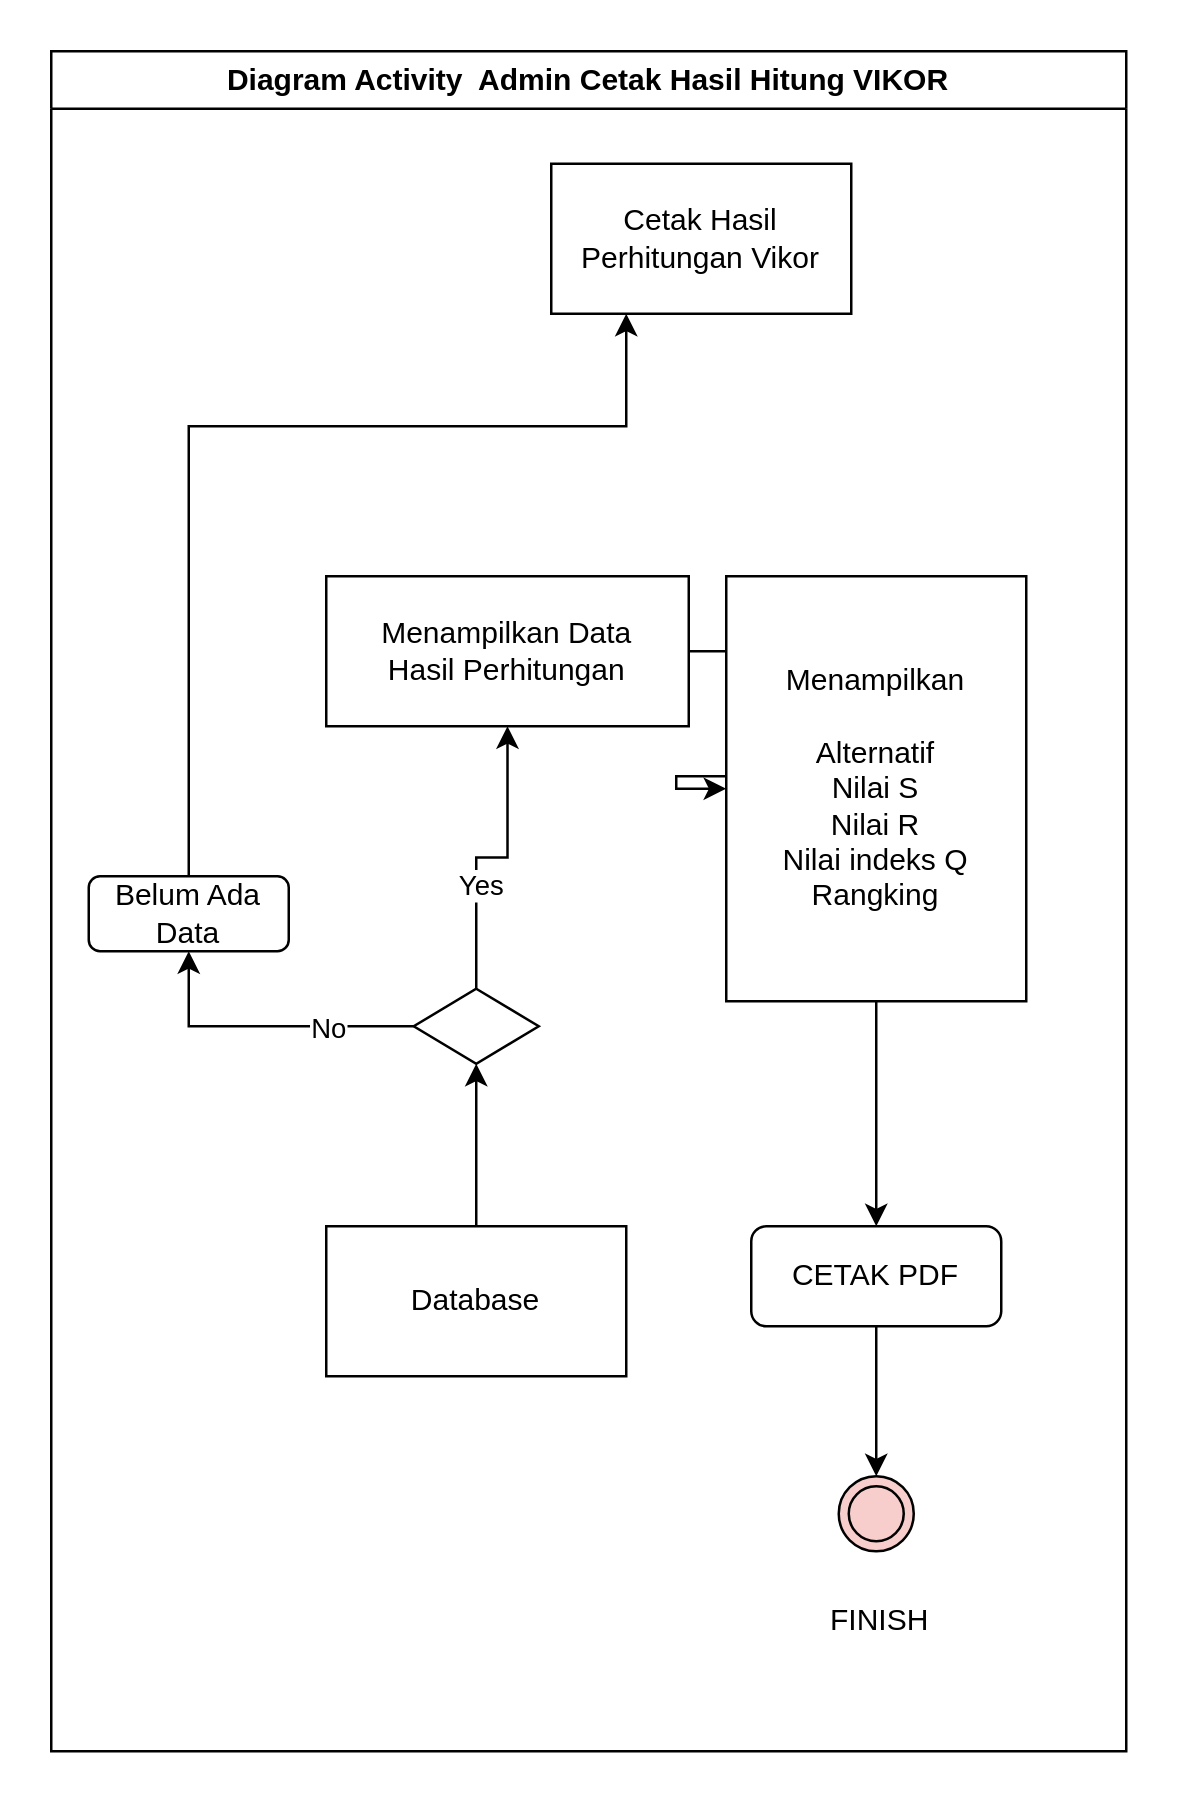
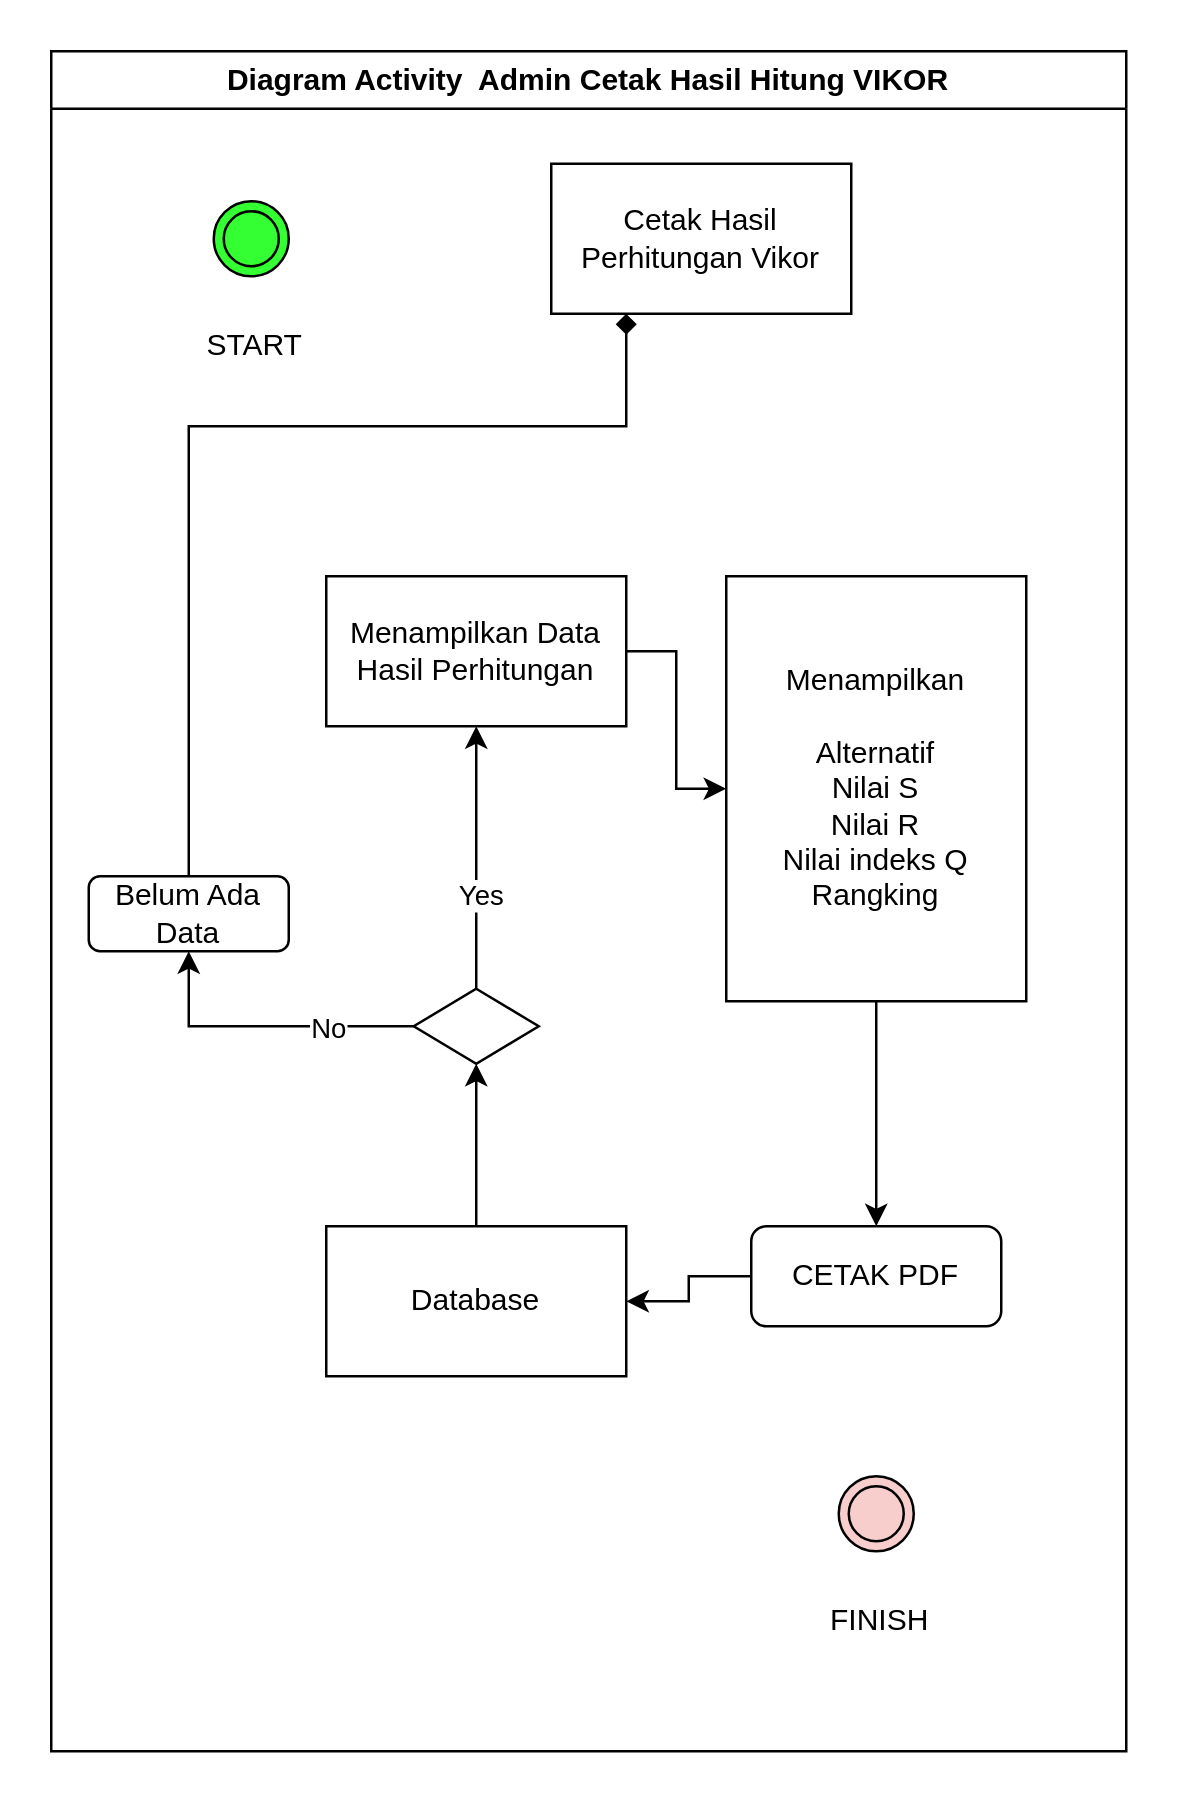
none -> (251, 239)
(626, 332) -> (626, 334)
(508, 651) -> (476, 651)
(876, 1393) -> (689, 1280)
